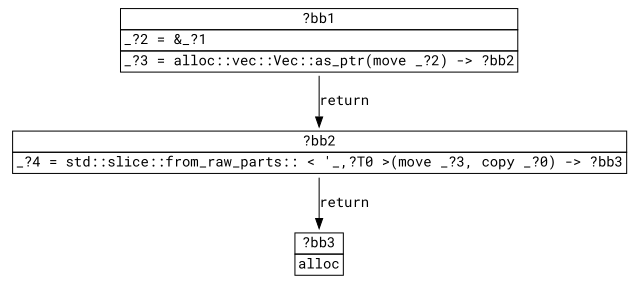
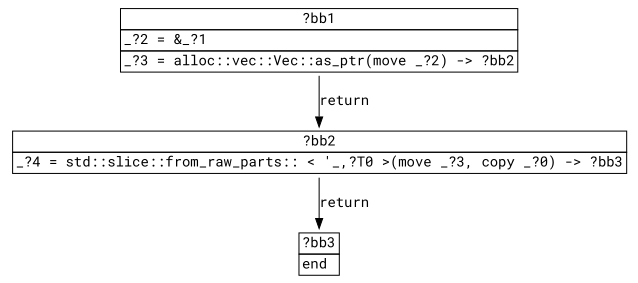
(319, 264) -> (315, 264)
